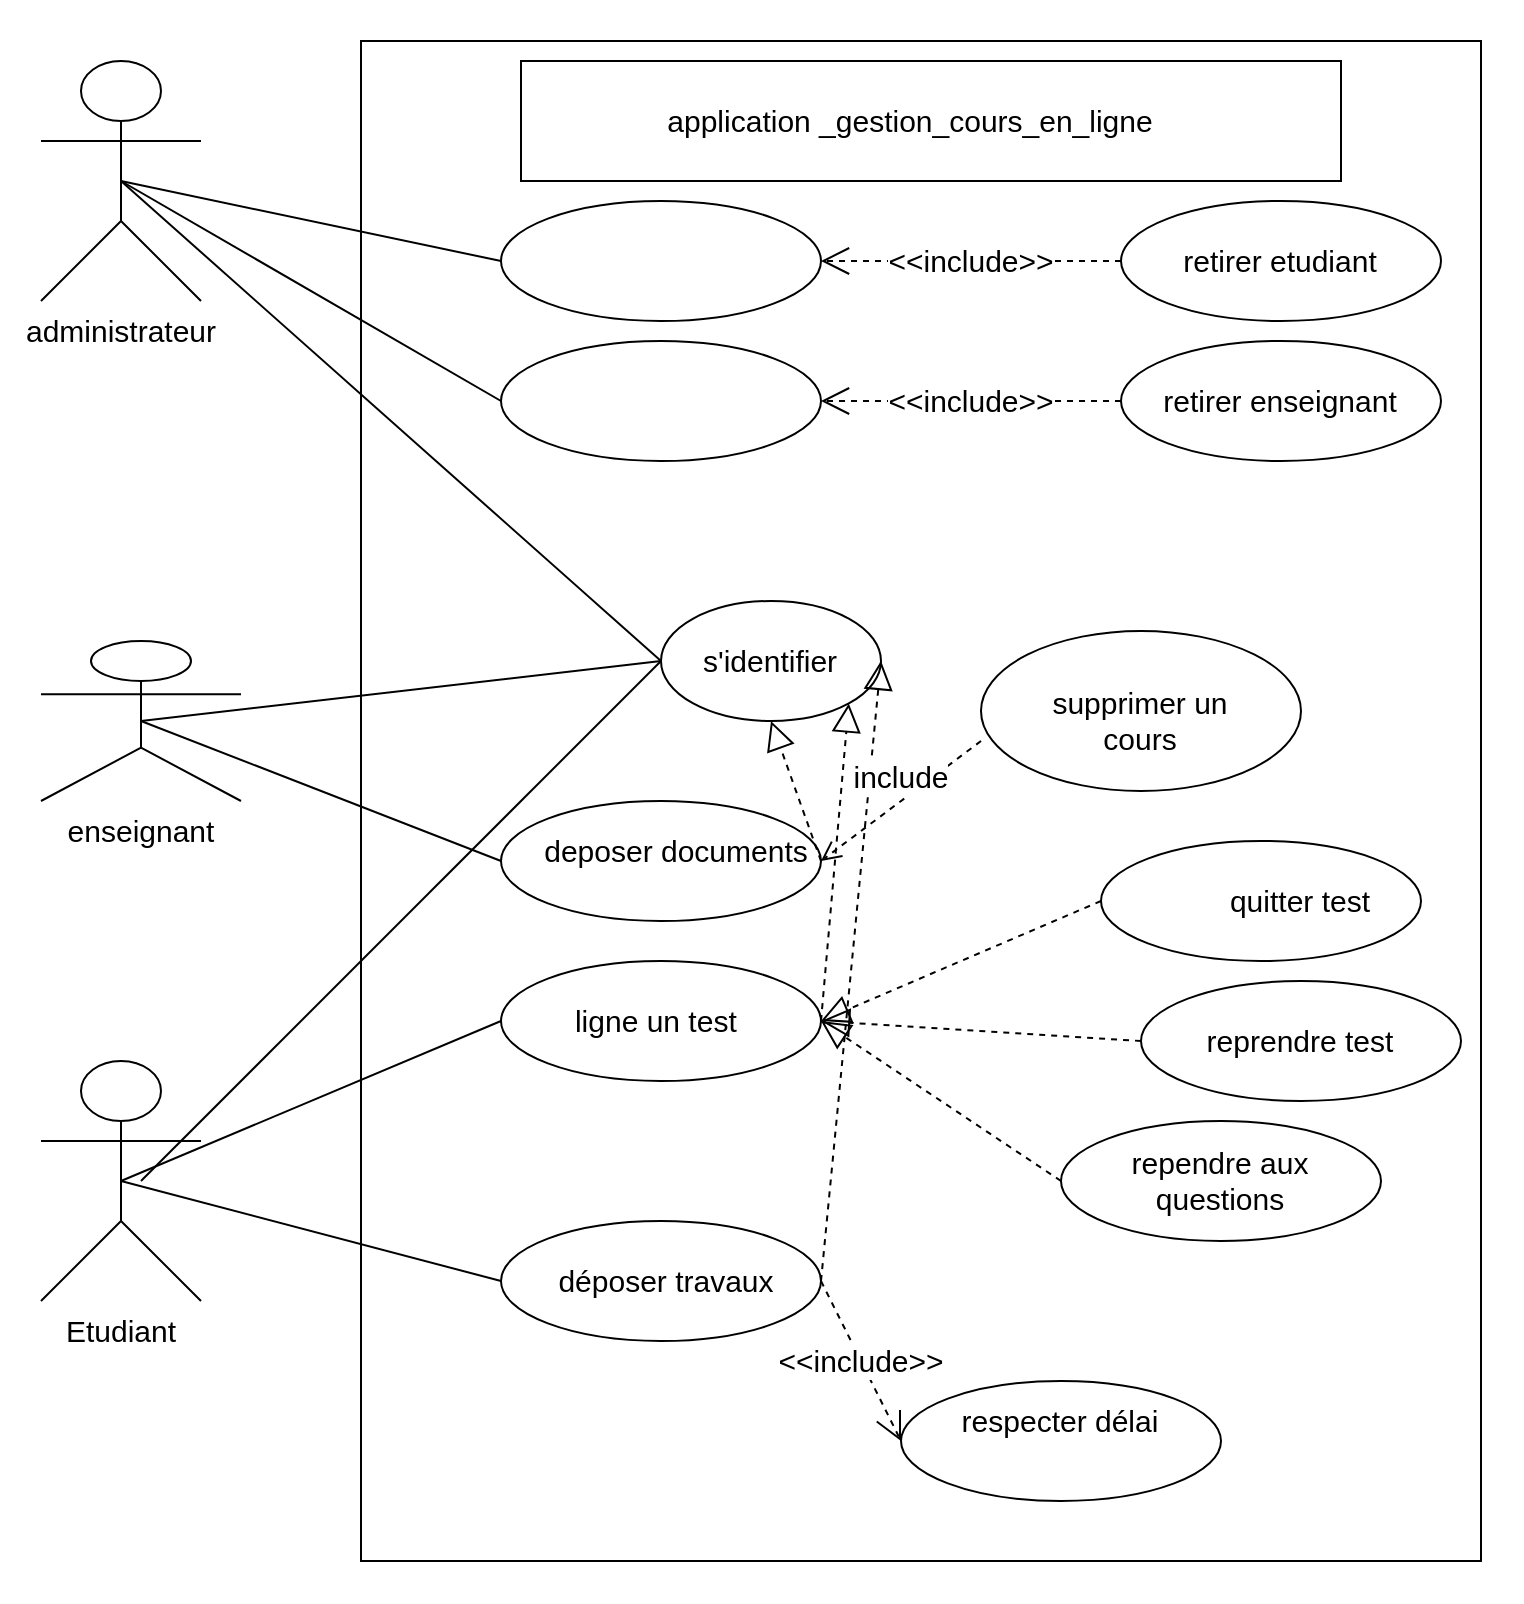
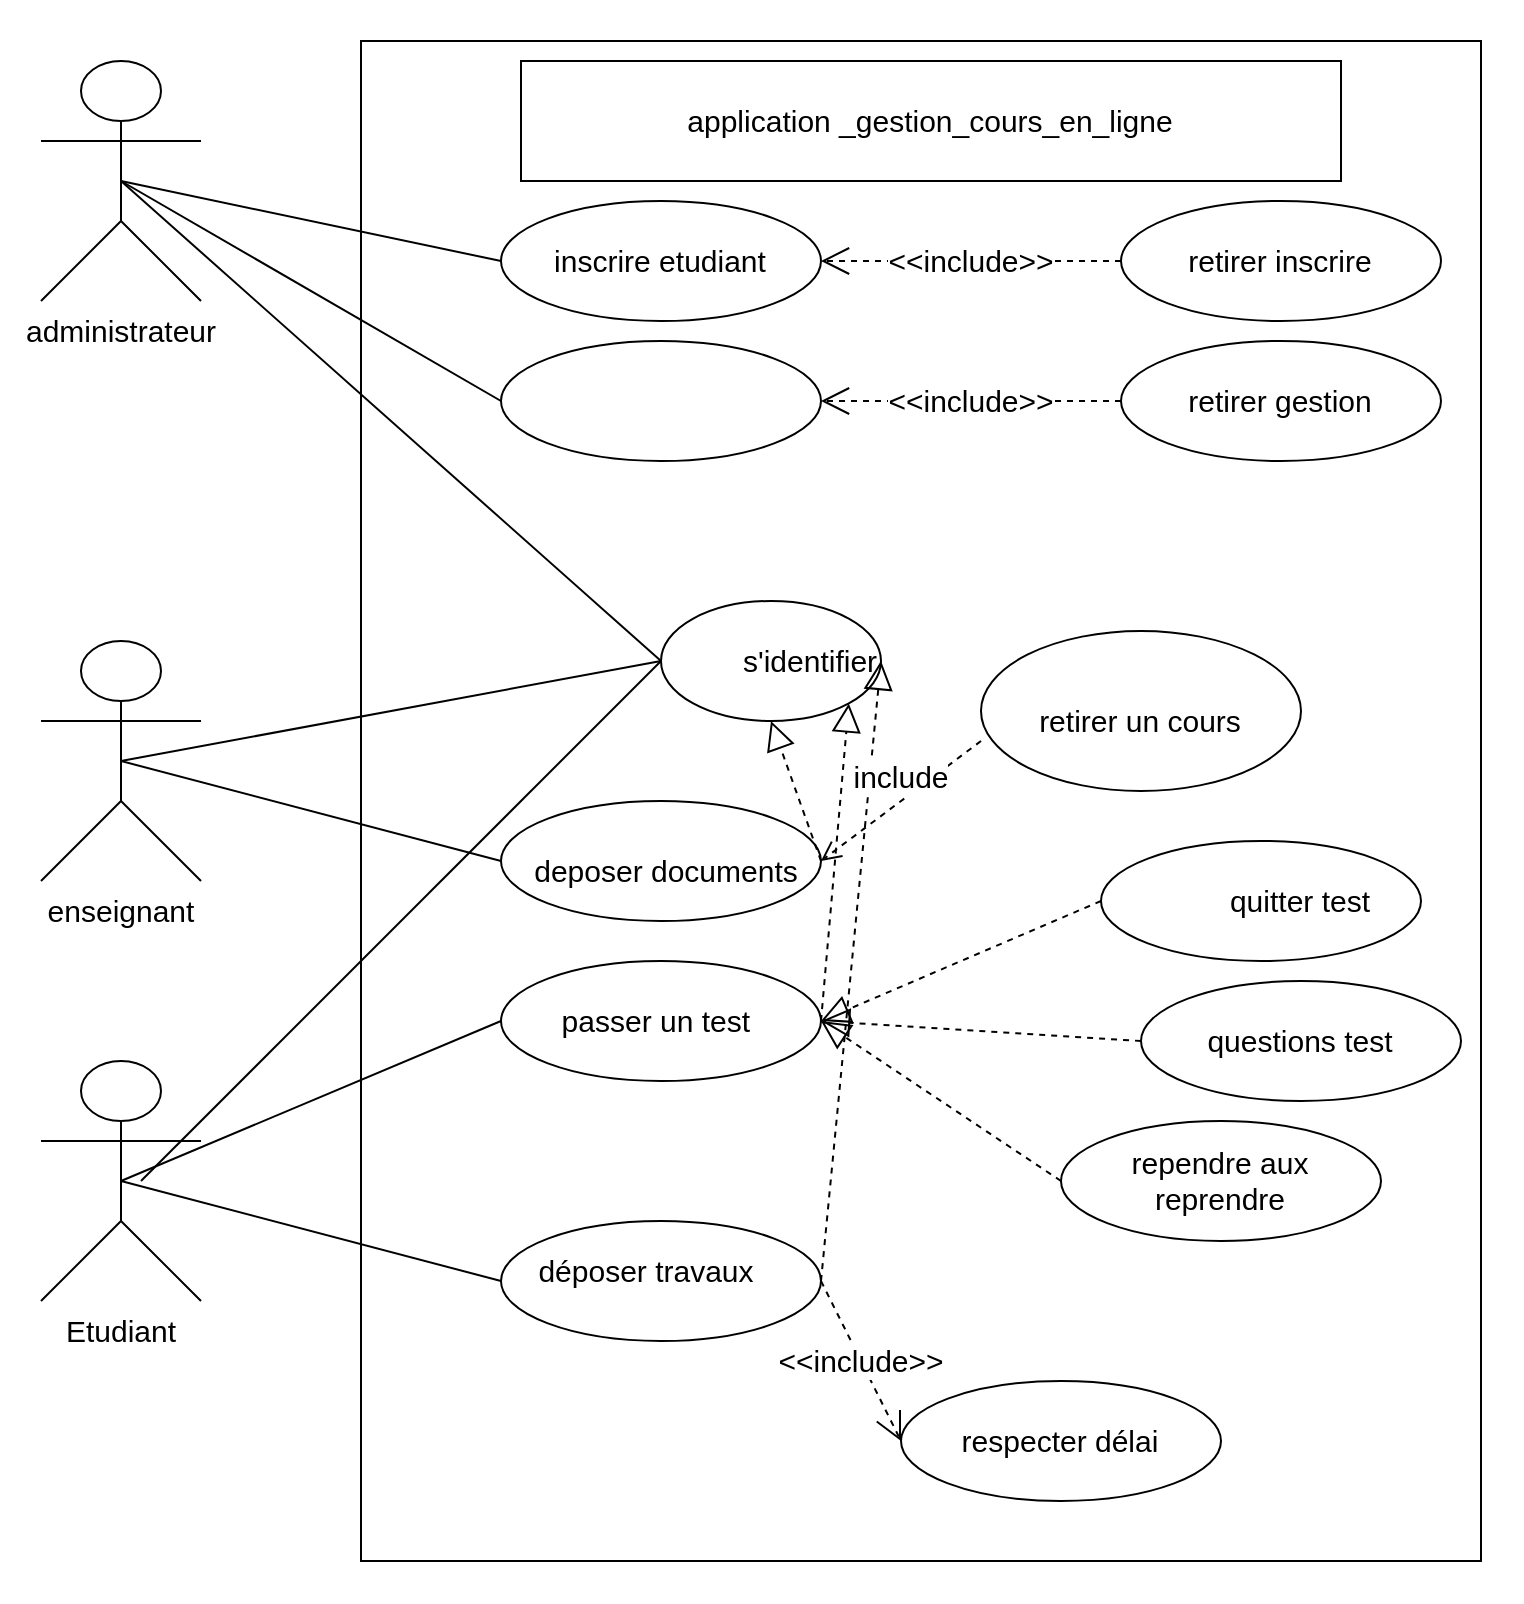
(911, 121) -> (931, 121)
none -> (661, 261)
(1281, 261) -> (1281, 261)
(1281, 401) -> (1281, 401)
(771, 661) -> (811, 661)
(141, 721) -> (121, 761)
(1141, 721) -> (1141, 721)
(676, 851) -> (666, 871)
(661, 1021) -> (661, 1021)
(1301, 1041) -> (1301, 1041)
(1221, 1181) -> (1221, 1181)
(666, 1281) -> (646, 1271)
(1061, 1421) -> (1061, 1441)
